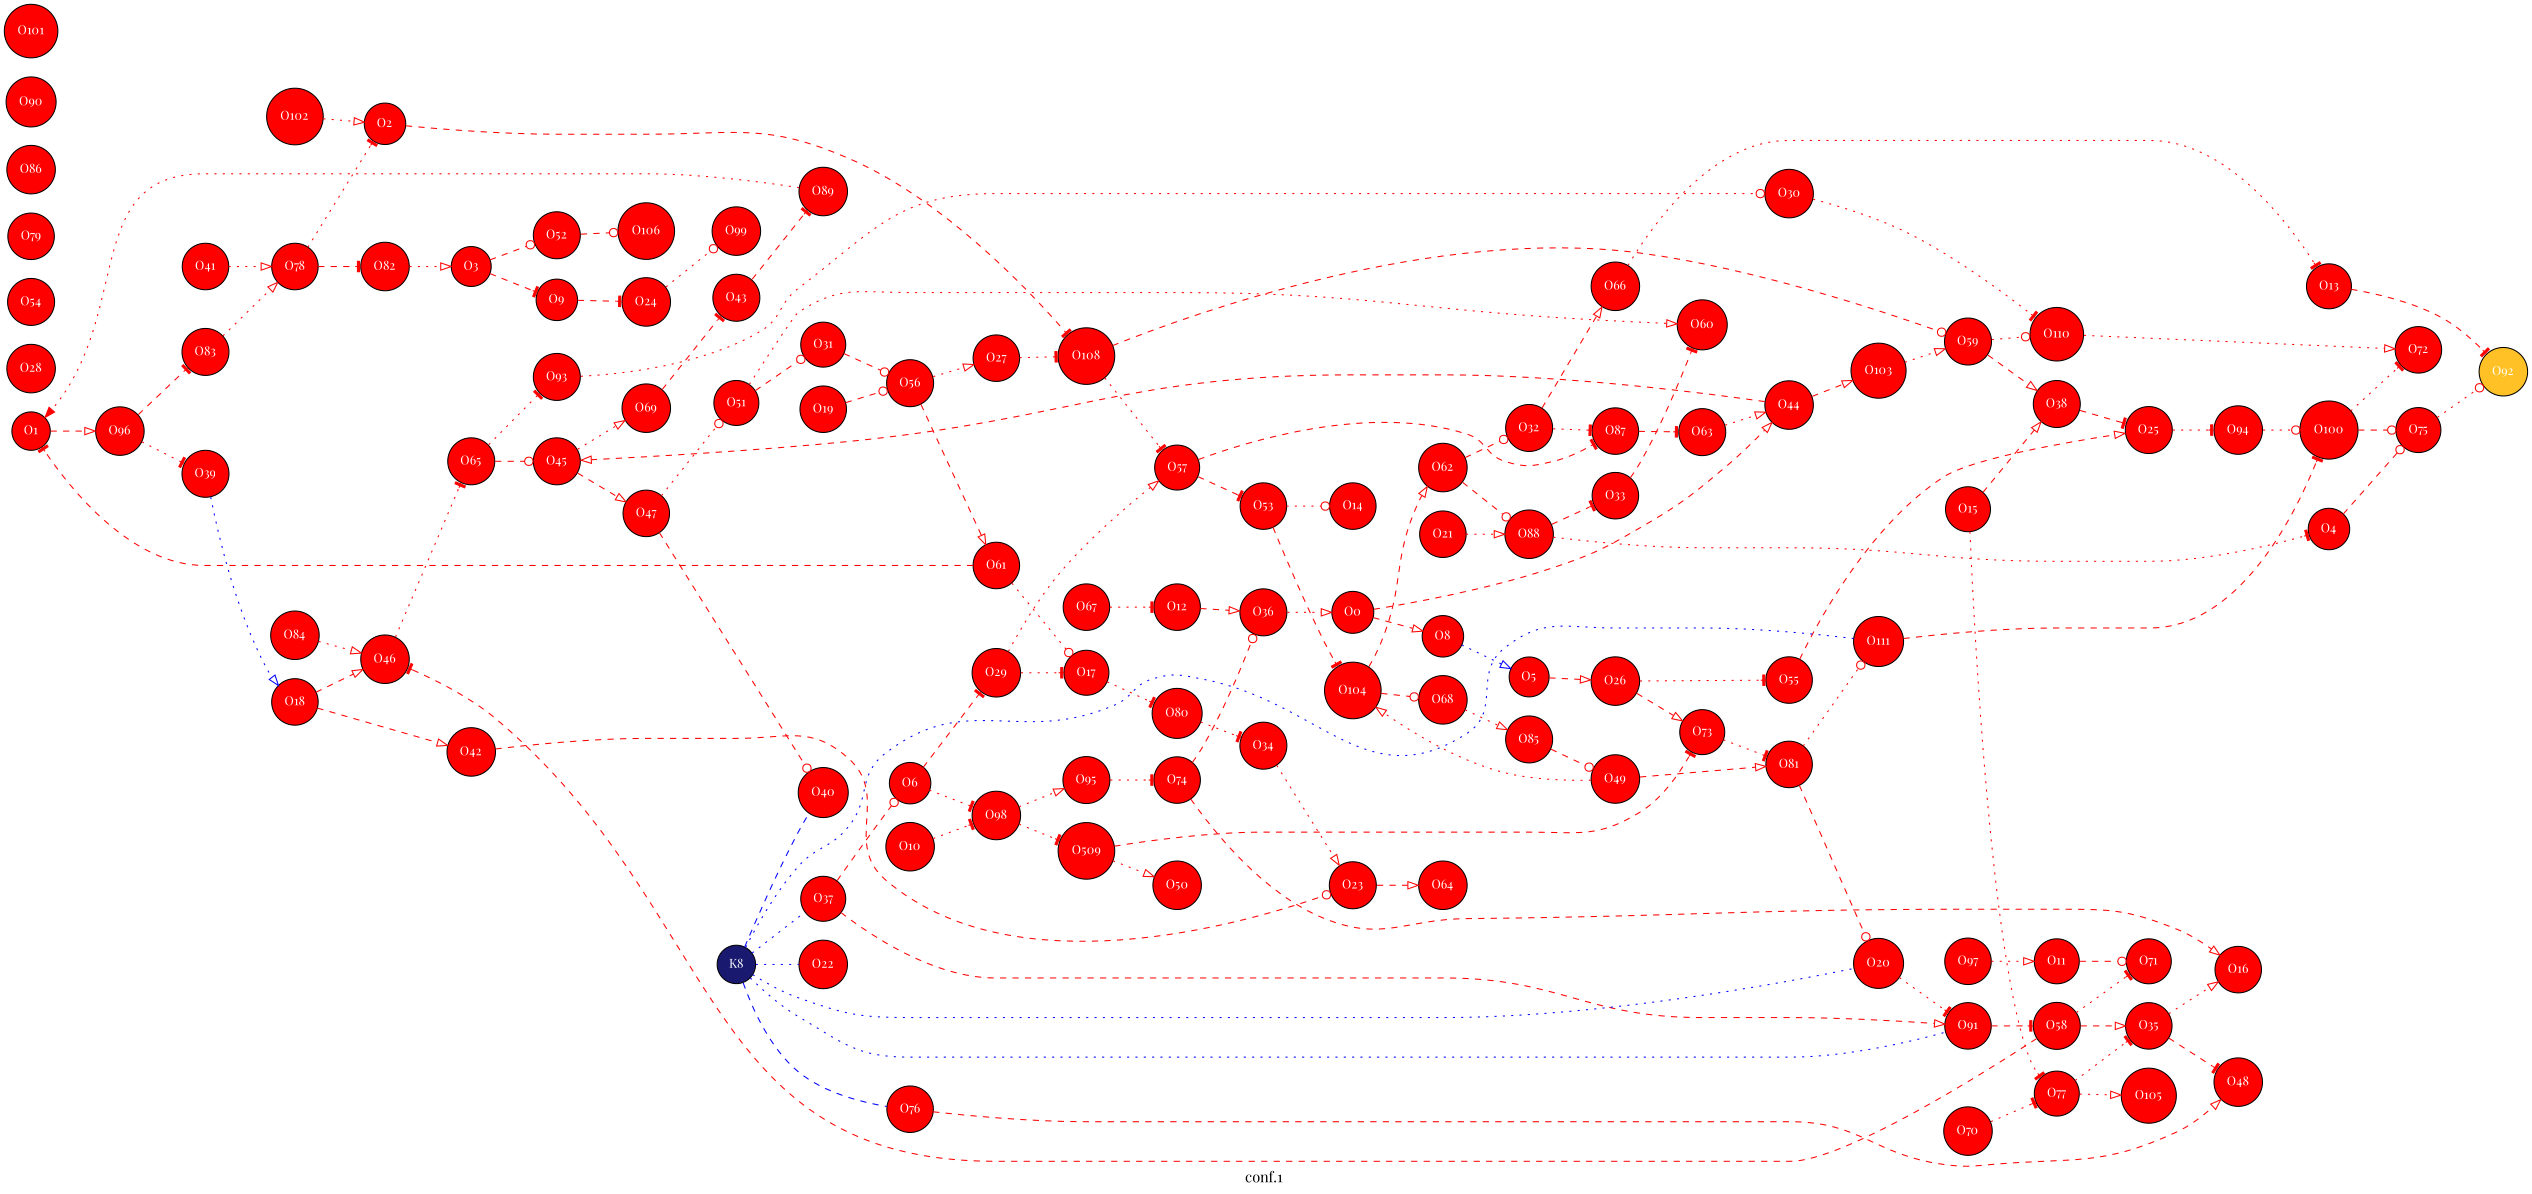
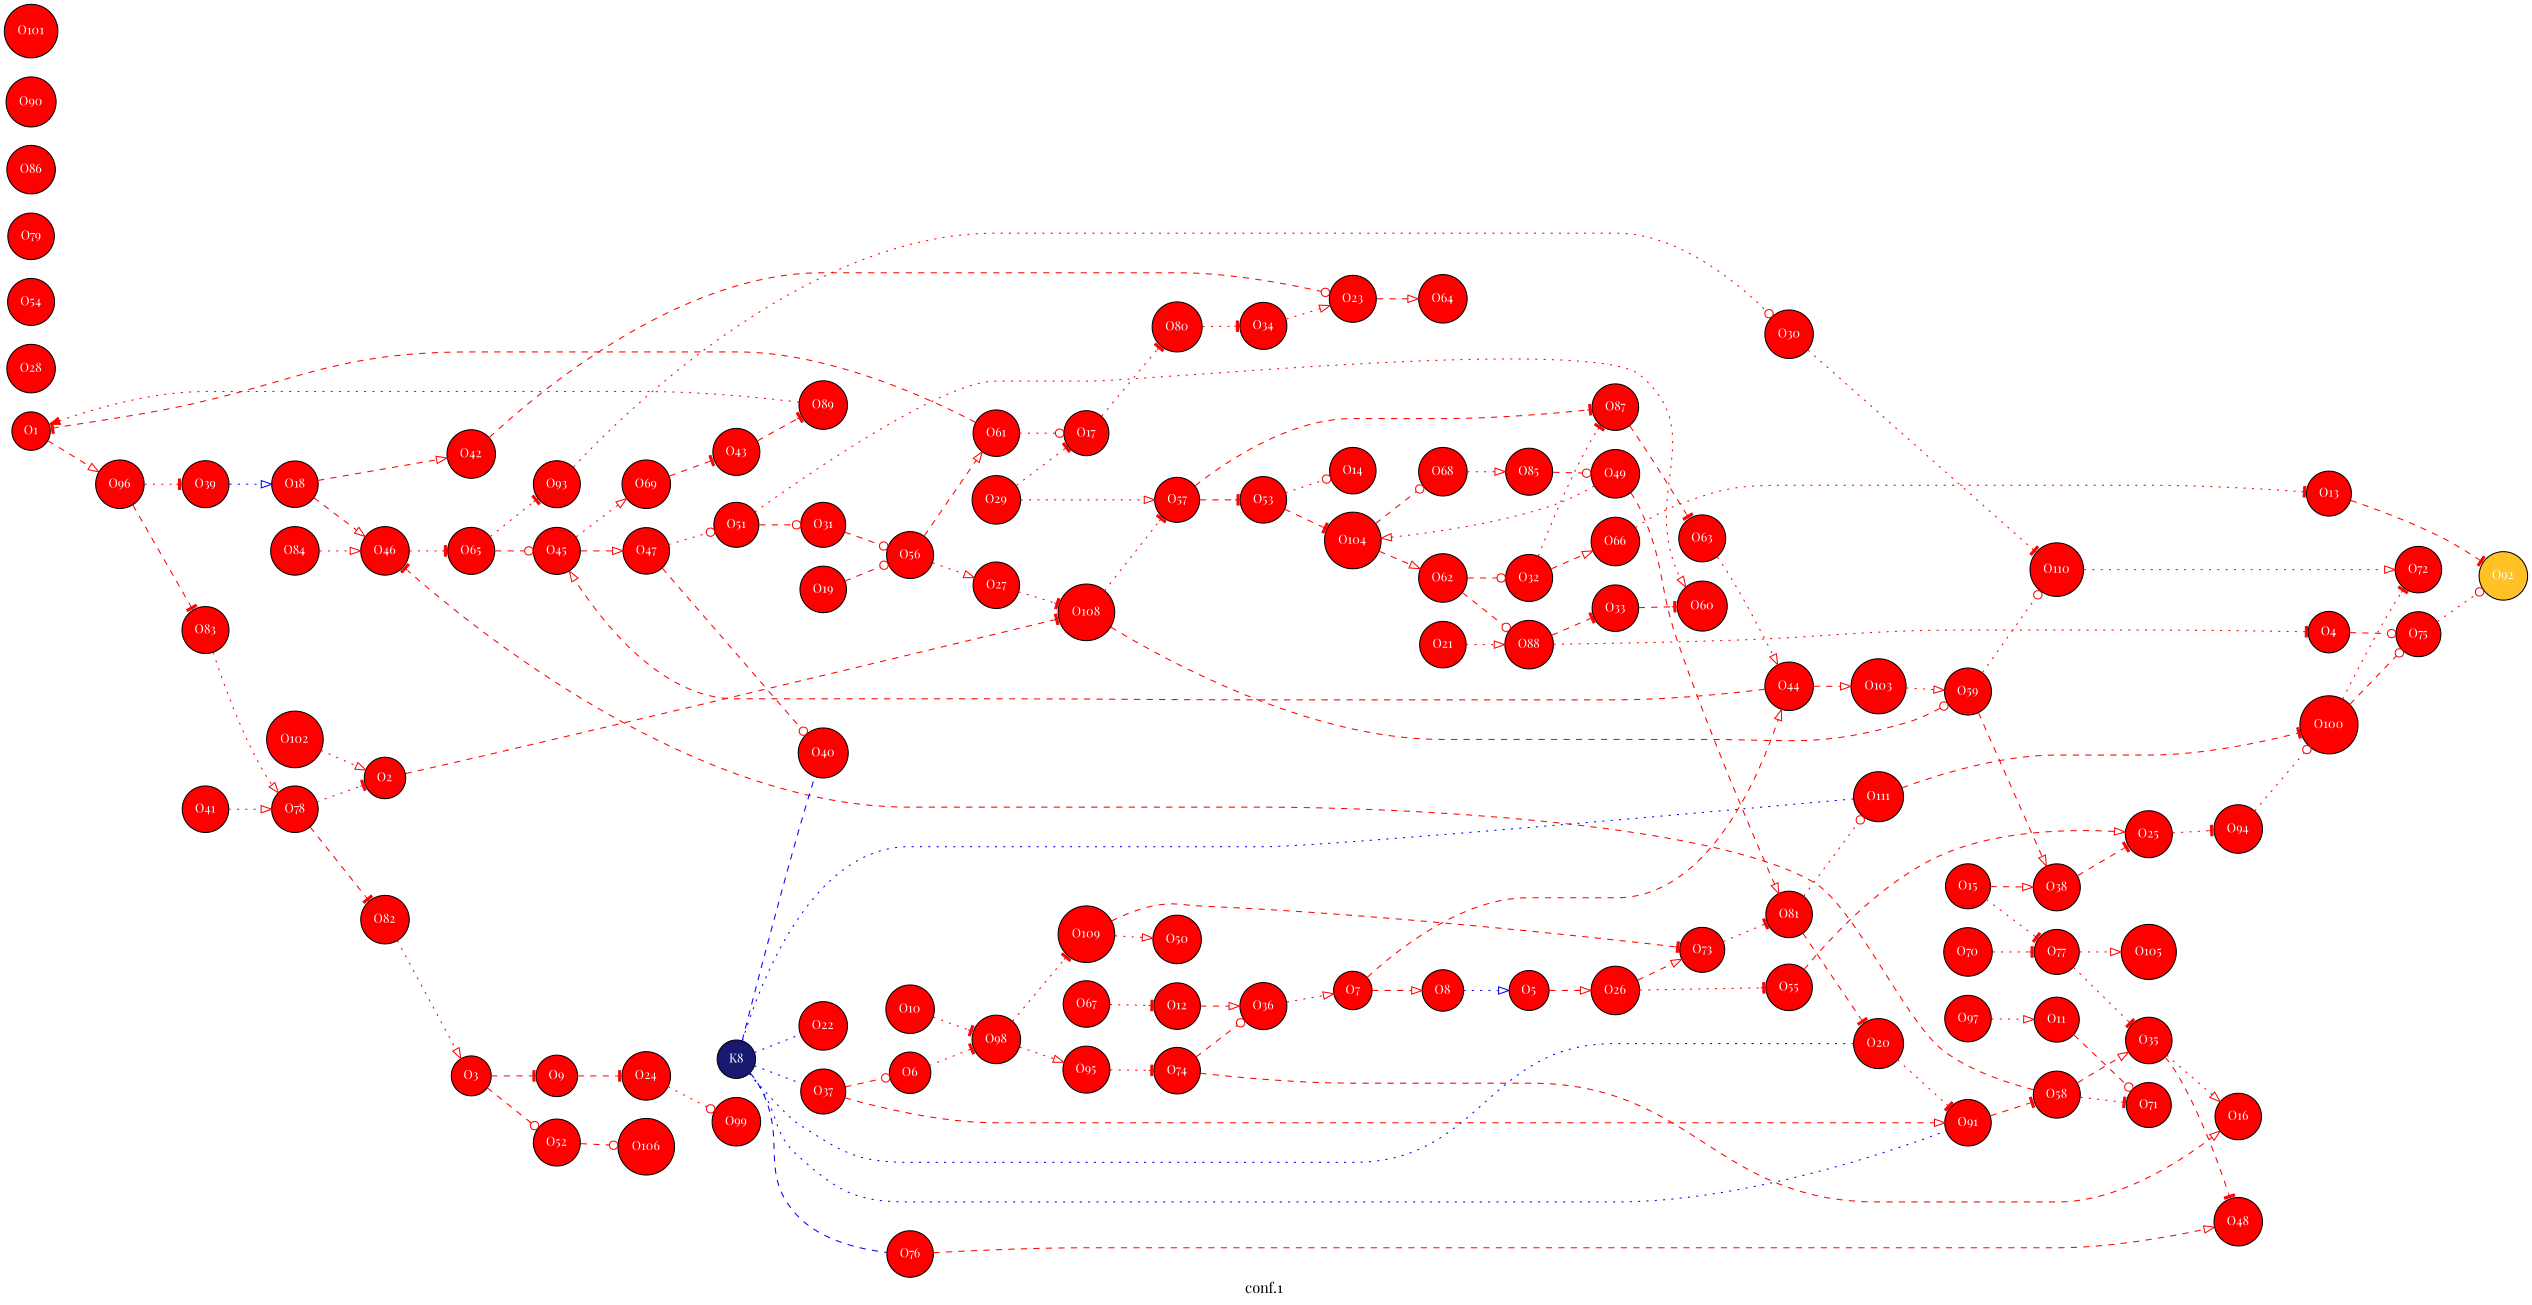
(1353, 612) -> (1353, 990)
(950, 732) -> none
(1086, 851) -> (1086, 934)
(1832, 859) -> (1832, 976)
